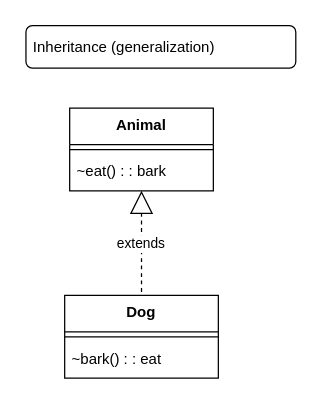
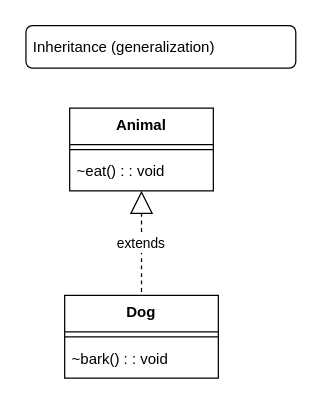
(130, 172) -> (128, 172)
(125, 359) -> (127, 359)
